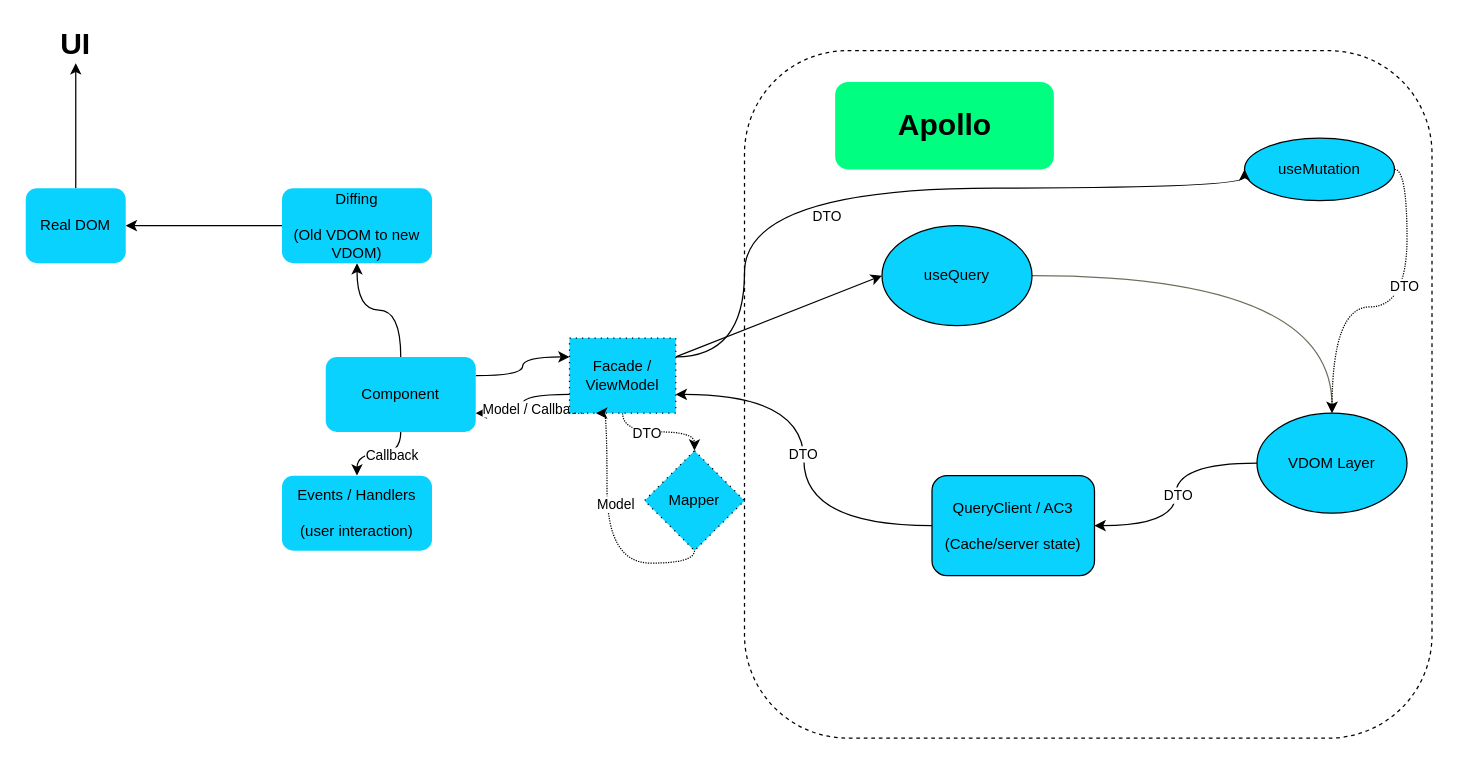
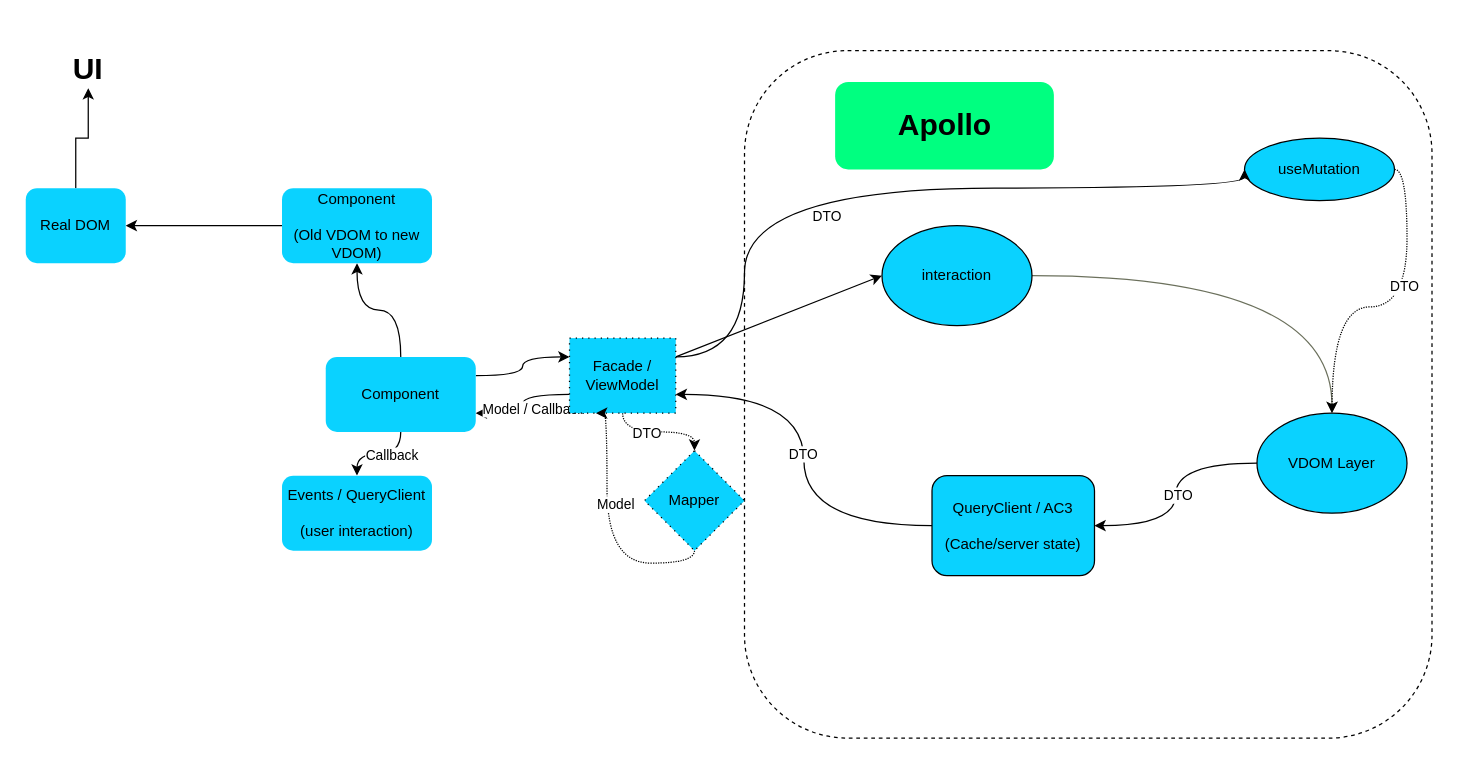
(76, 44) -> (88, 69)
(357, 226) -> (357, 226)
(957, 276) -> (957, 276)
(357, 513) -> (357, 513)
